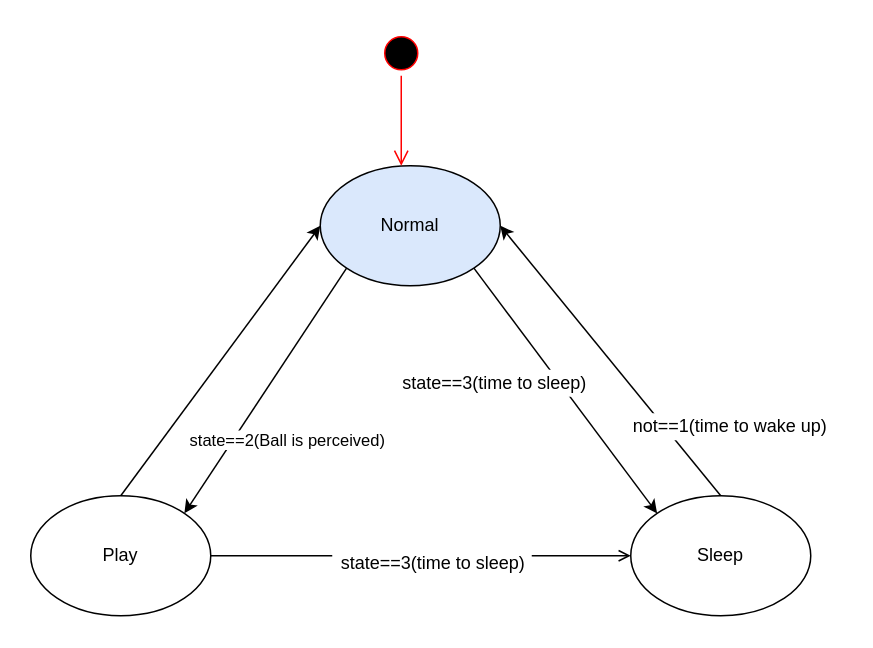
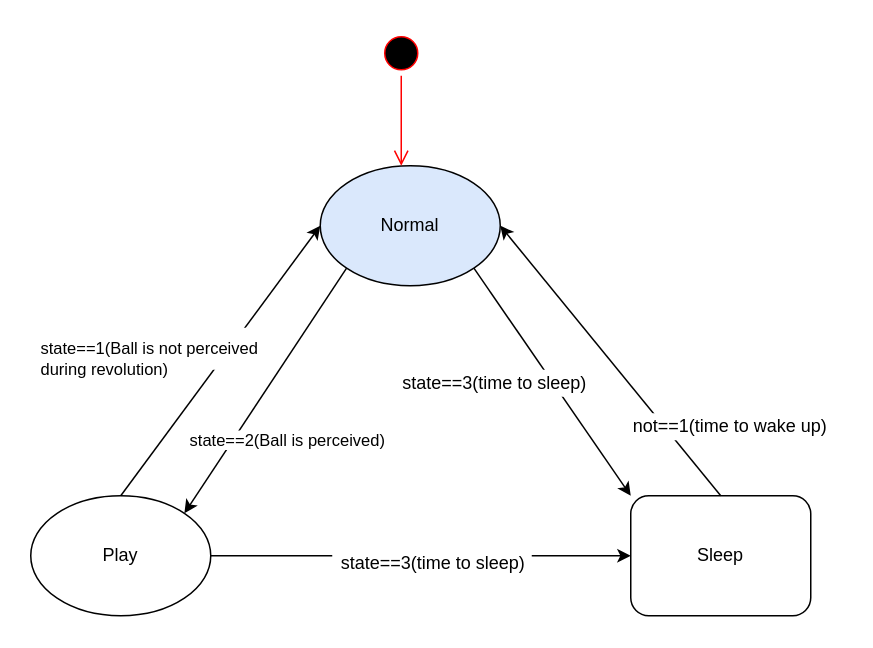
none -> (151, 349)
(621, 556) -> (619, 556)
(721, 556) -> (721, 556)
